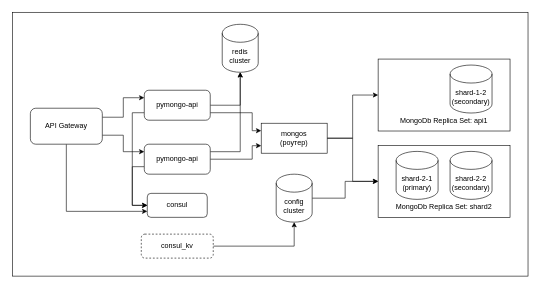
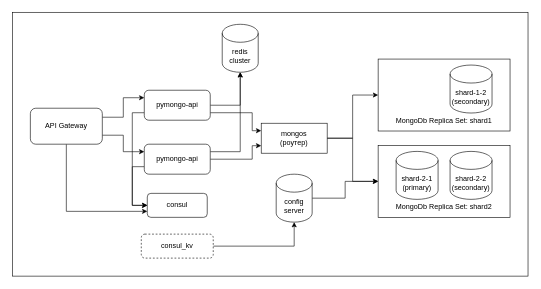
(444, 95) -> (444, 95)
(294, 206) -> (294, 206)
